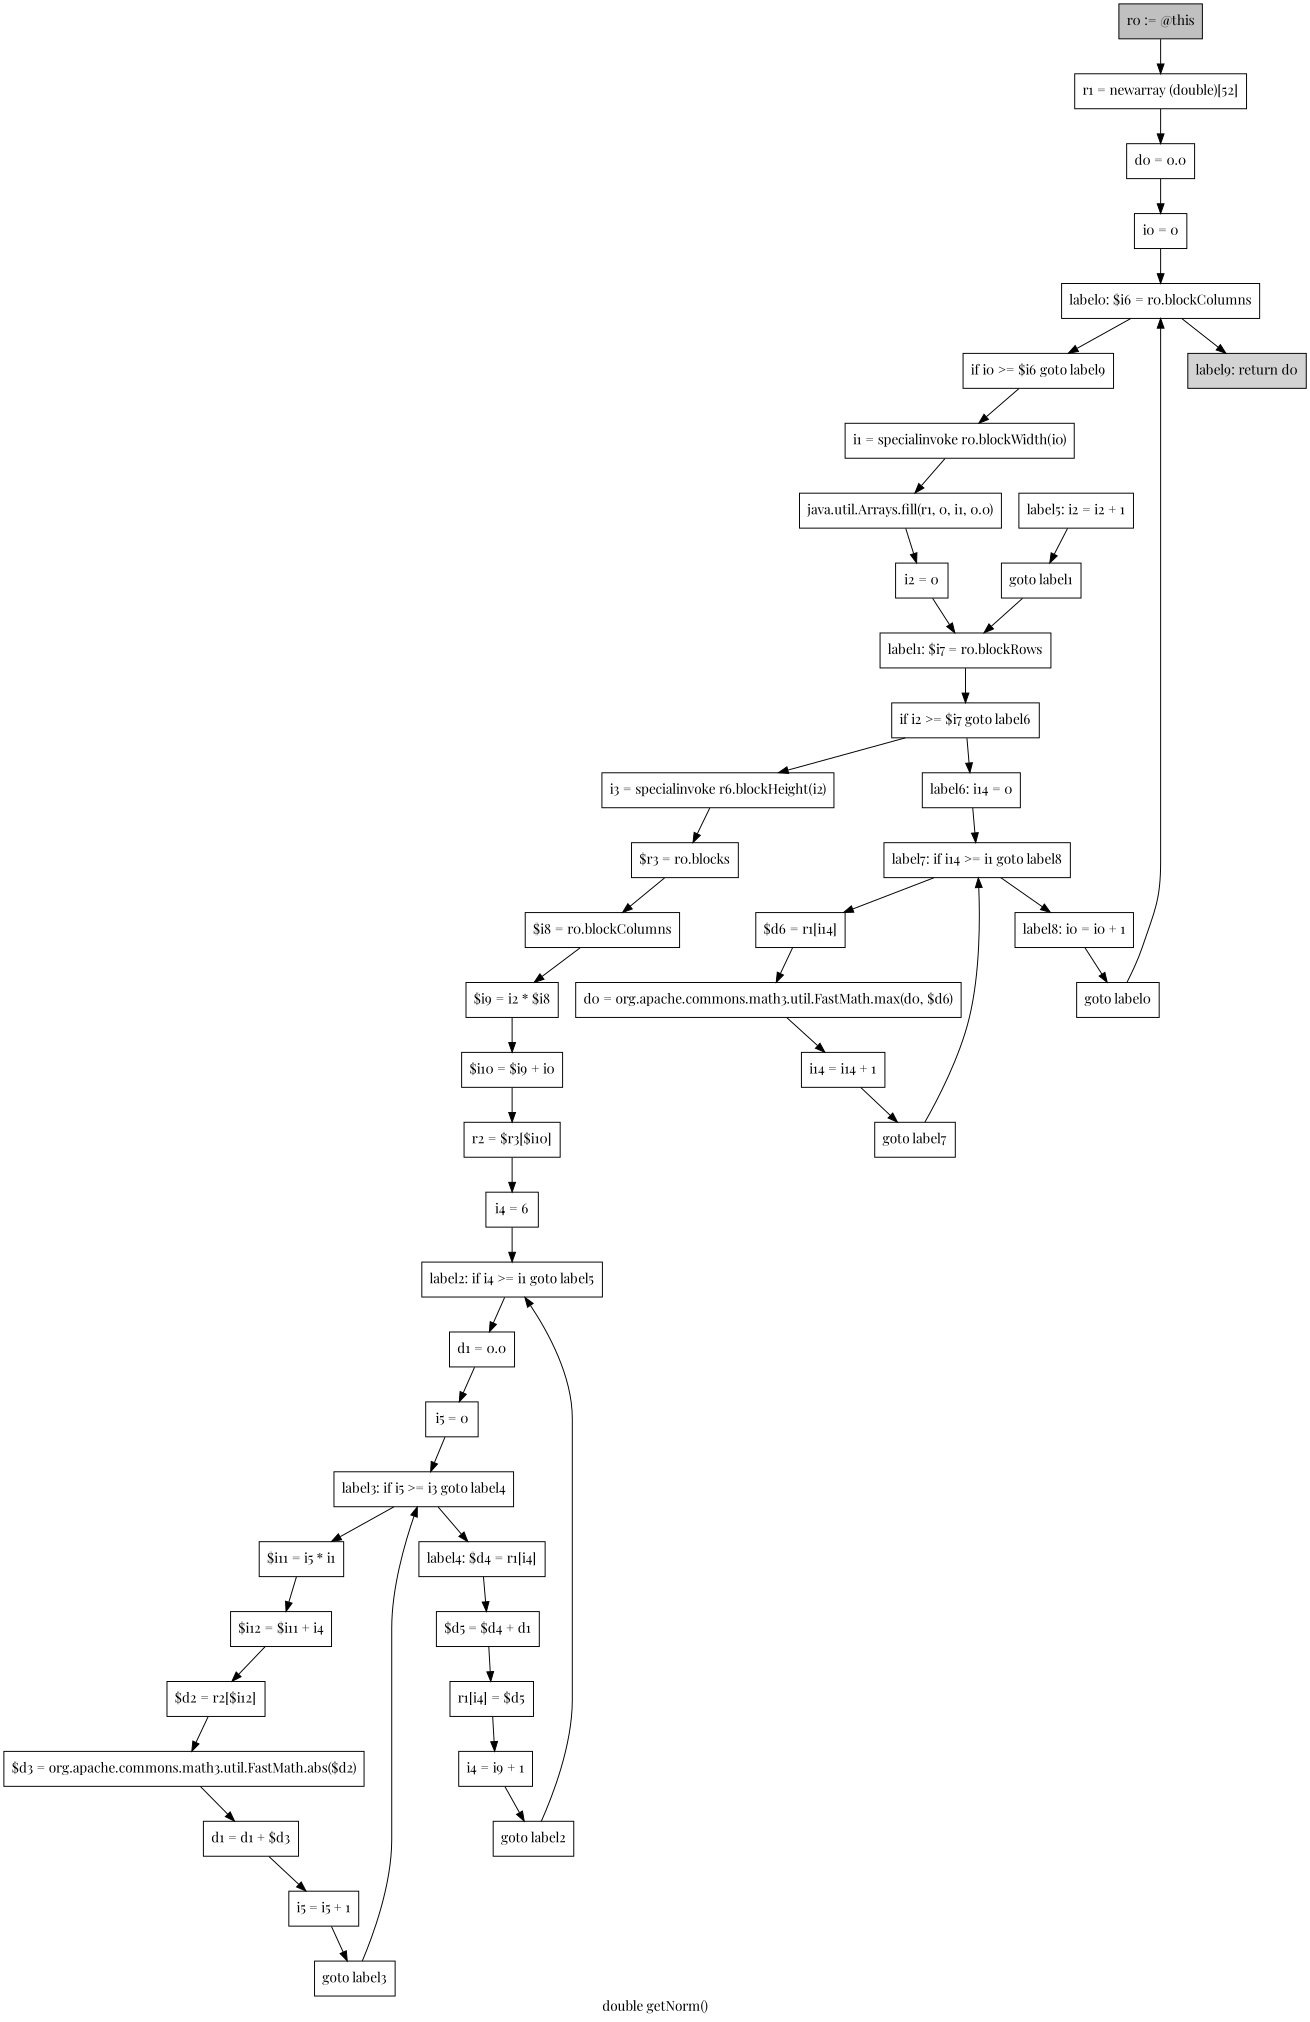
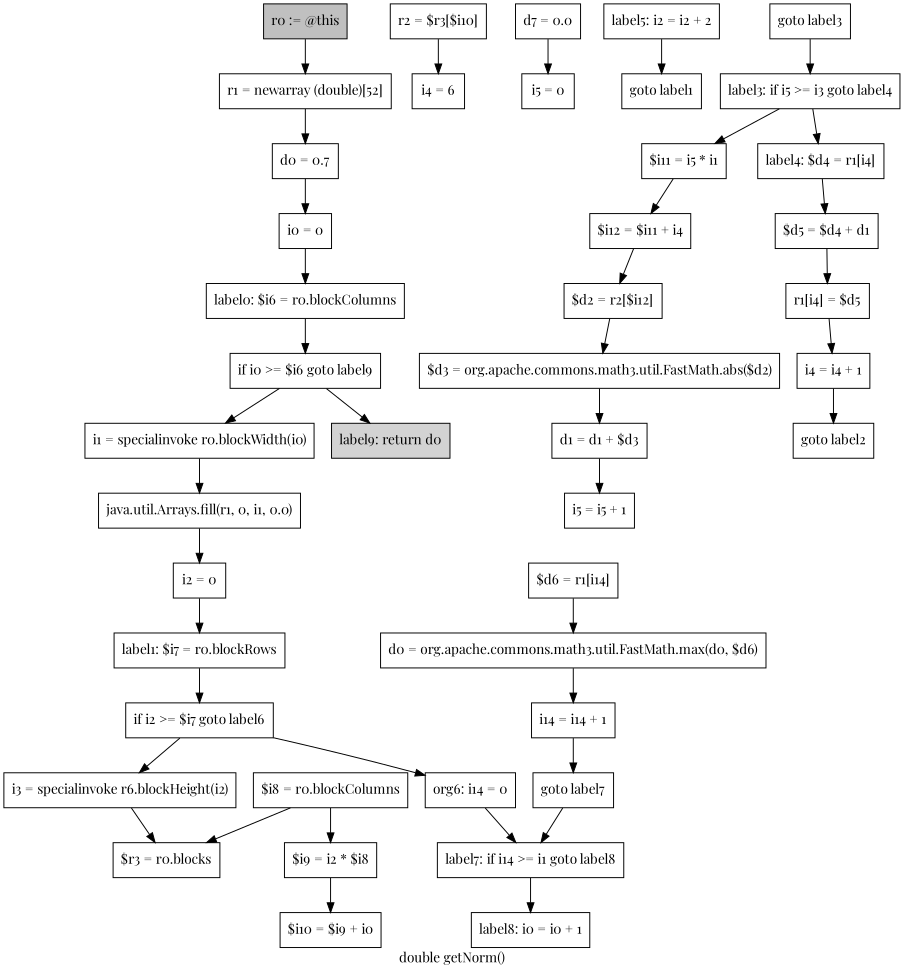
(1161, 161) -> (305, 161)
(1200, 333) -> (344, 403)
(1076, 511) -> (662, 21)
(1007, 612) -> none
(971, 790) -> (470, 790)
(647, 892) -> (253, 823)
(893, 893) -> none
(1118, 1000) -> none
(512, 1100) -> none
(512, 1280) -> none
(482, 1349) -> (548, 21)
(440, 1450) -> none
(496, 1769) -> (833, 371)
(337, 1939) -> none
